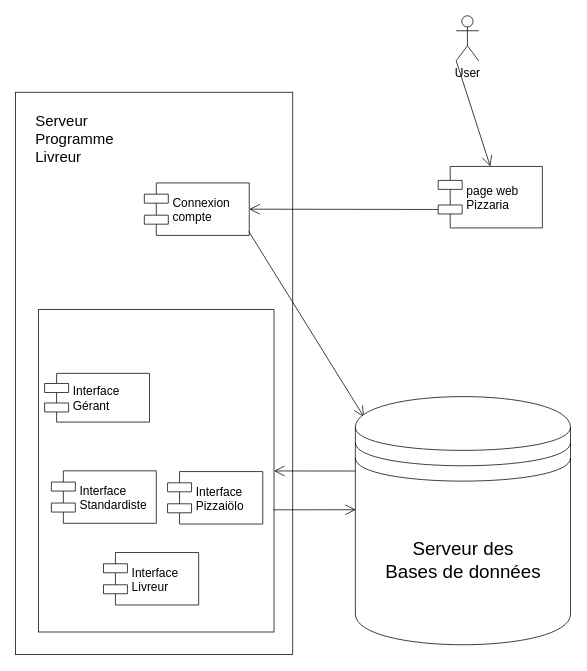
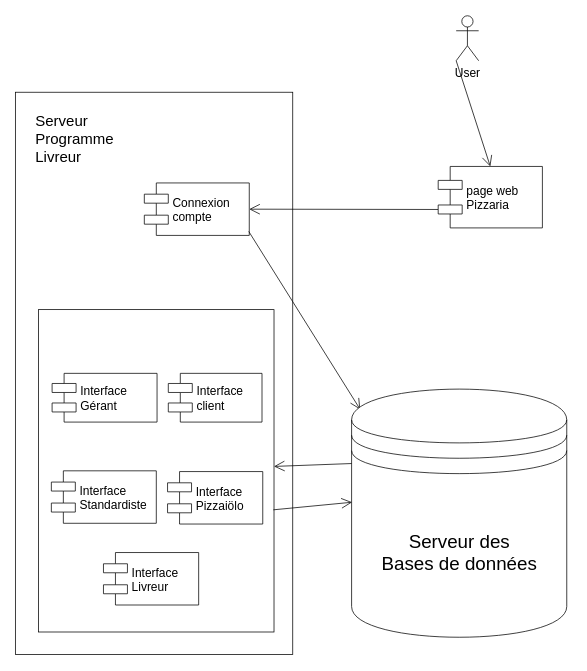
(97, 398) -> (105, 398)
none -> (215, 398)
(463, 521) -> (459, 513)
